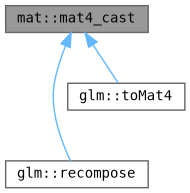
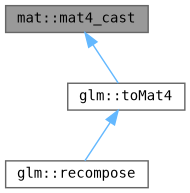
(54, 104) -> (98, 141)
